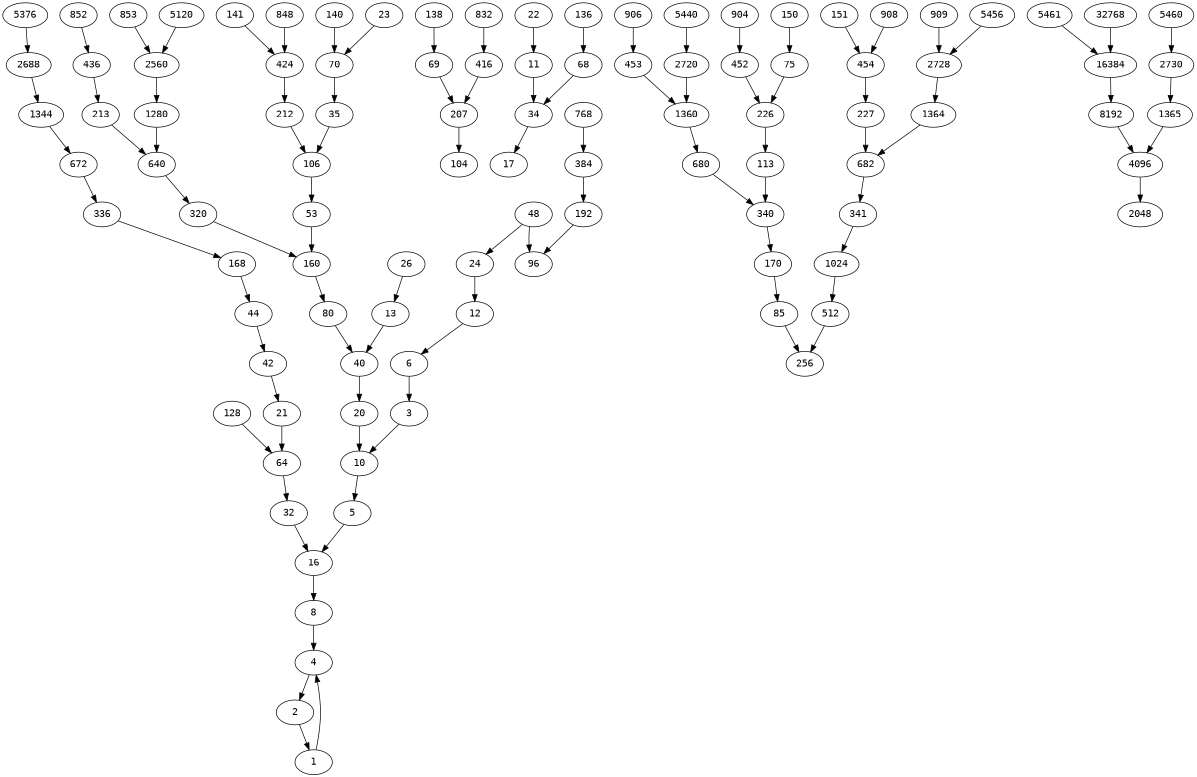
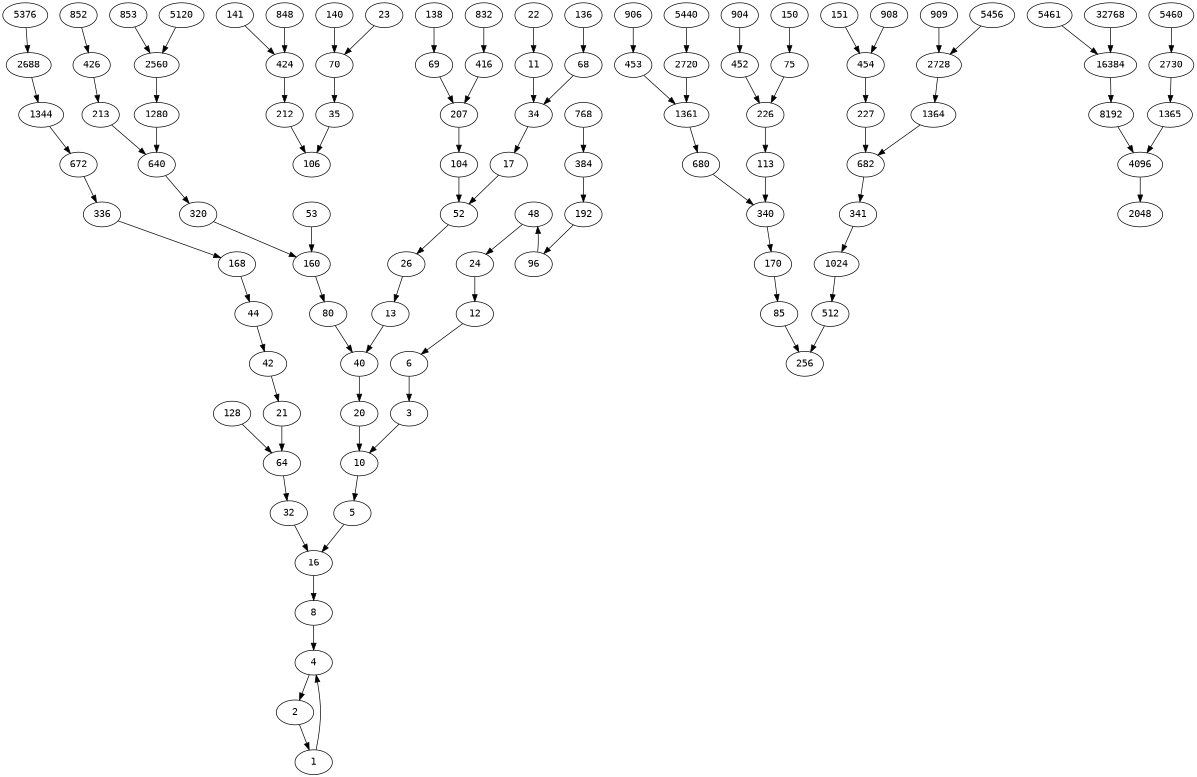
(92, 65) -> (92, 65)
(686, 115) -> (686, 115)
(312, 186) -> none
none -> (459, 214)
(529, 236) -> (538, 243)
